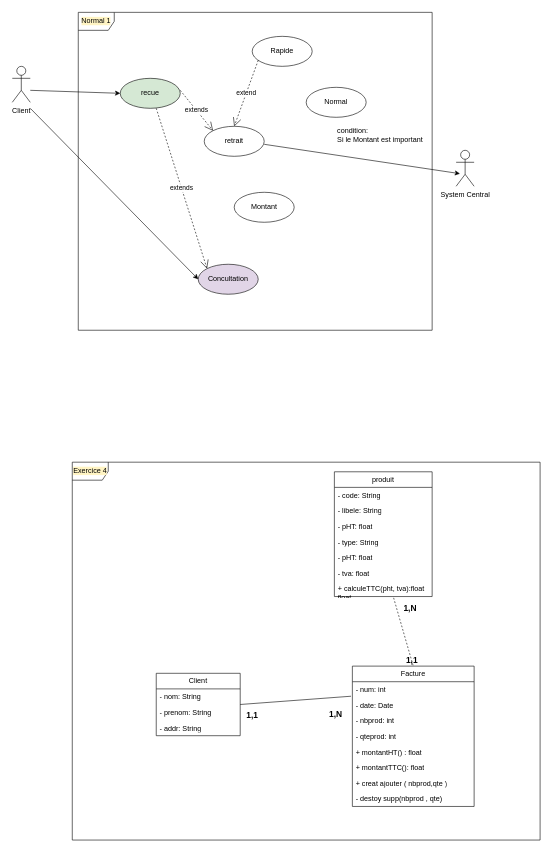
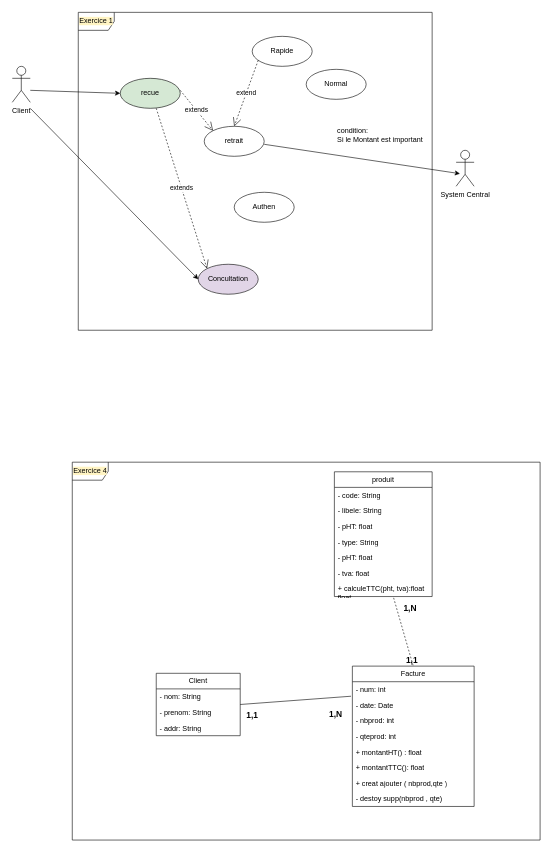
(96, 21) -> (96, 21)
(336, 102) -> (336, 84)
(264, 207) -> (264, 207)
